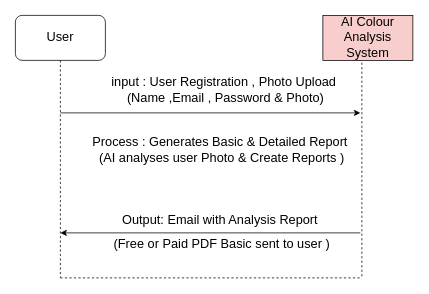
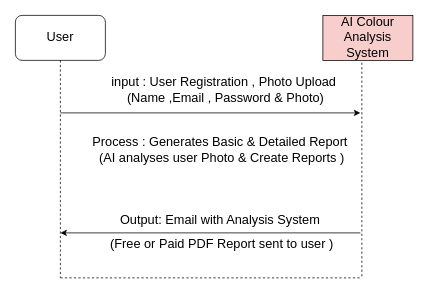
(222, 225) -> (222, 225)
(222, 244) -> (222, 244)
